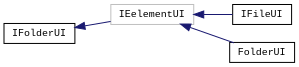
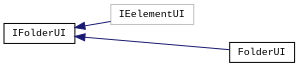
(262, 14) -> none
(212, 35) -> (157, 43)
